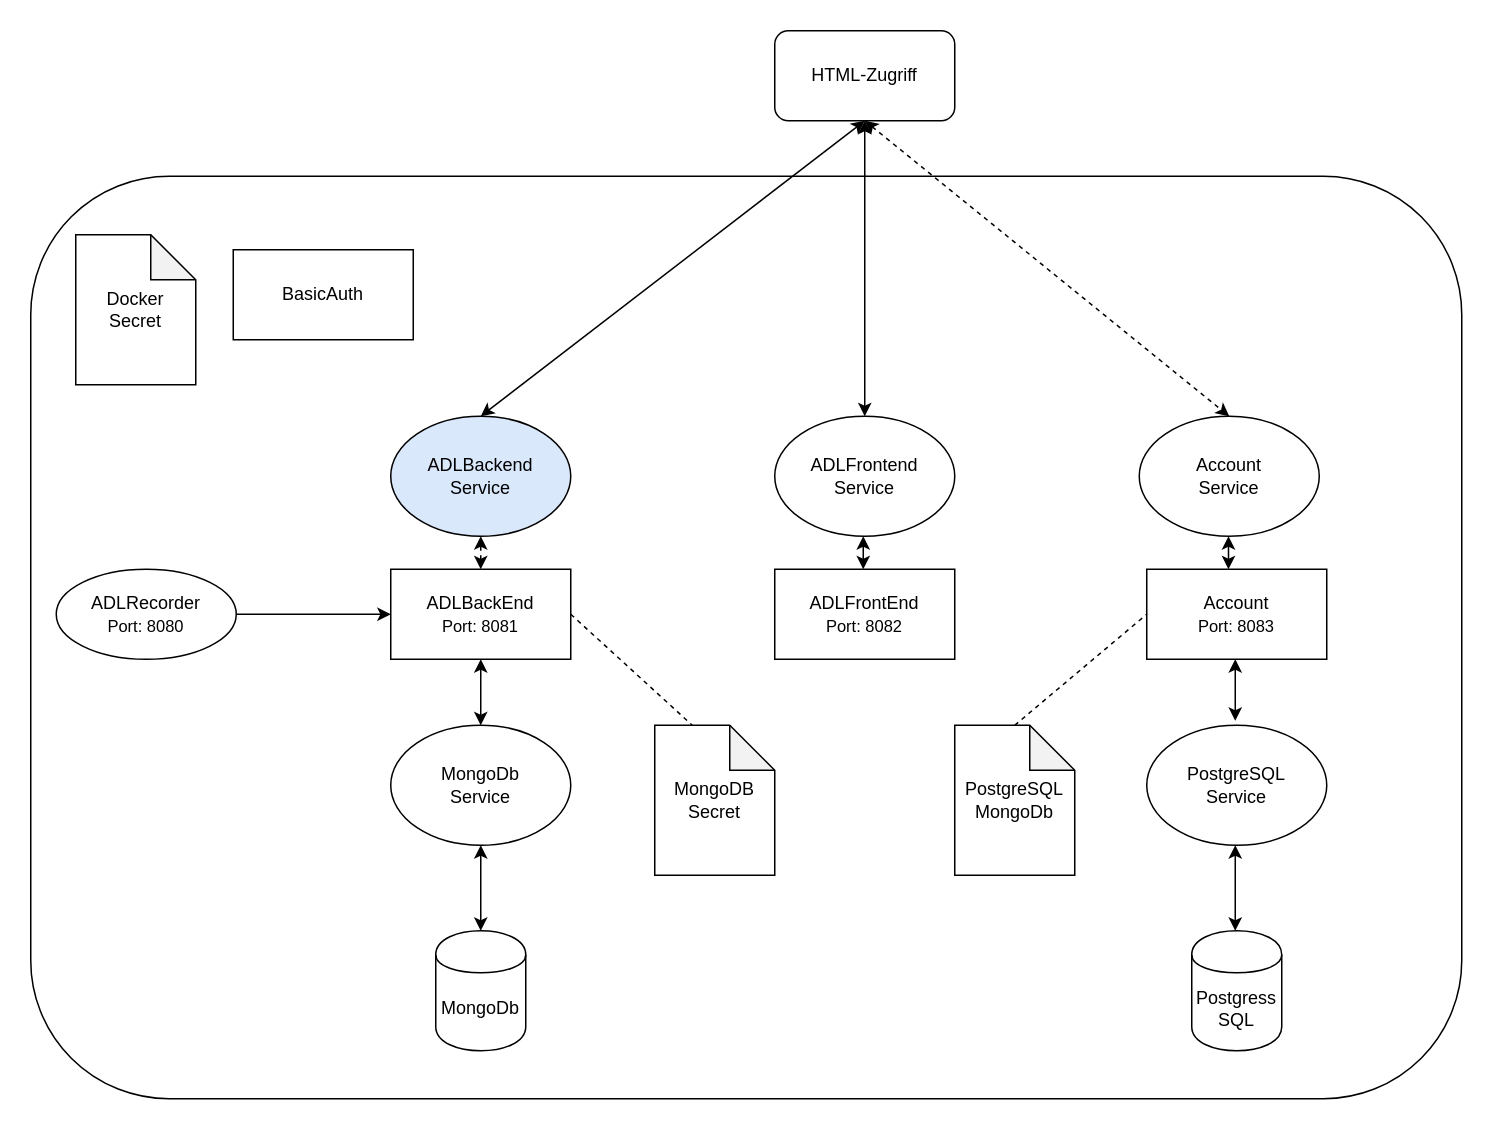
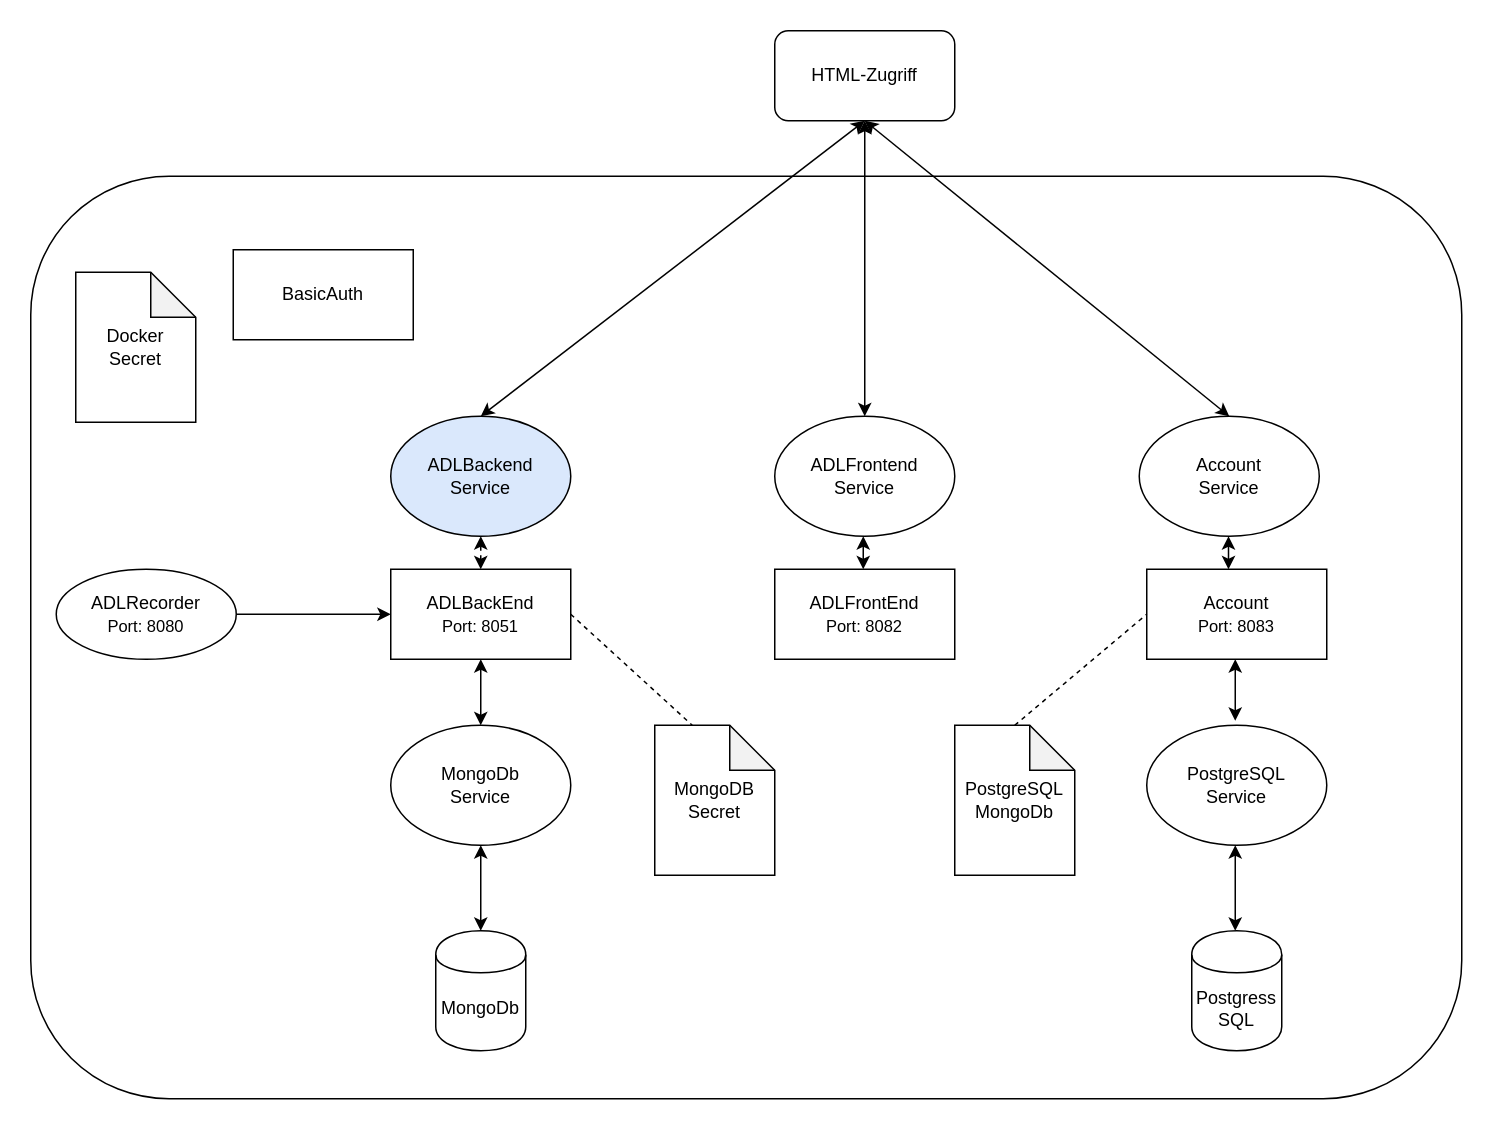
(1048, 269) -> (1048, 269)
(136, 310) -> (136, 347)
(481, 614) -> (481, 614)
